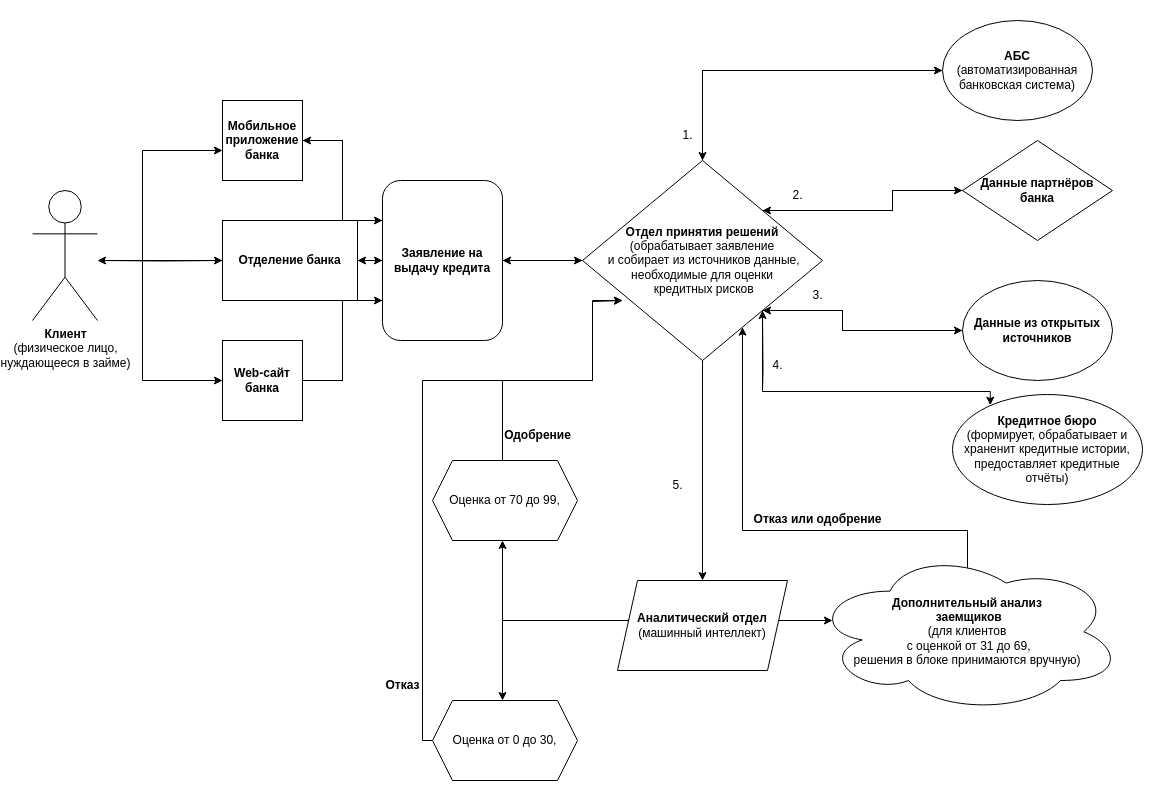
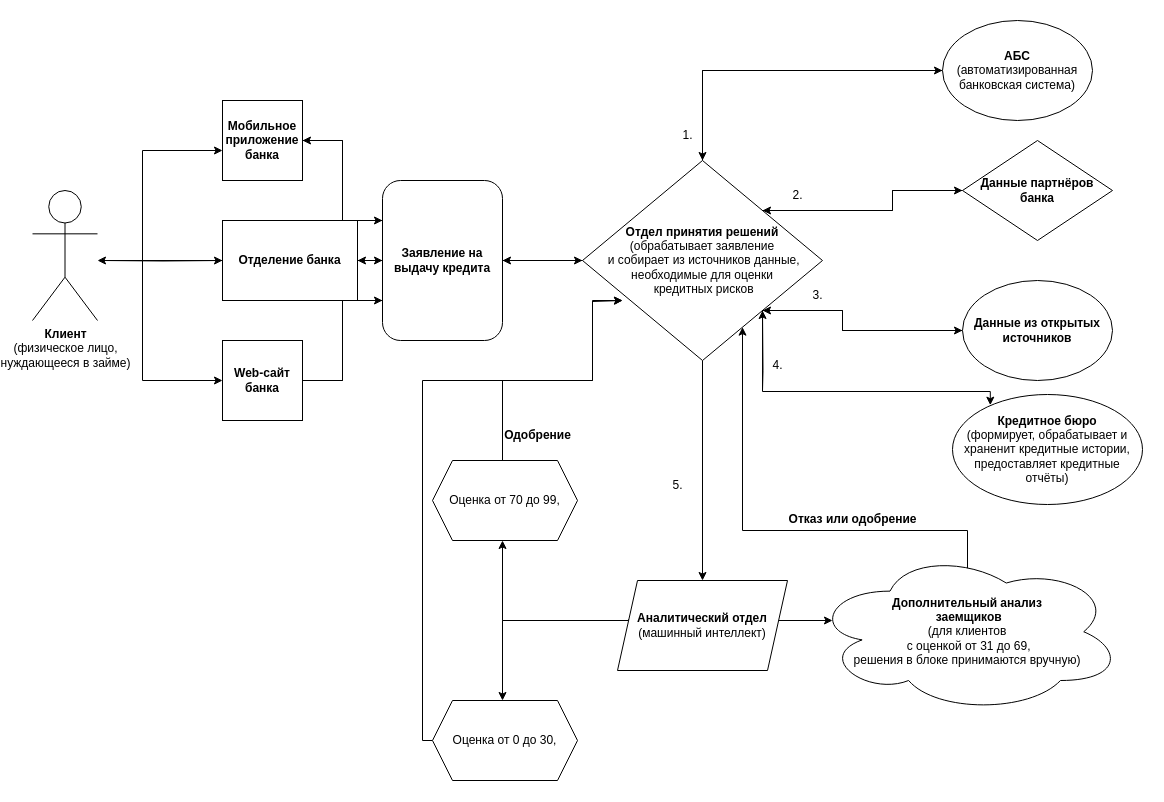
(818, 520) -> (853, 520)
(403, 686) -> none
